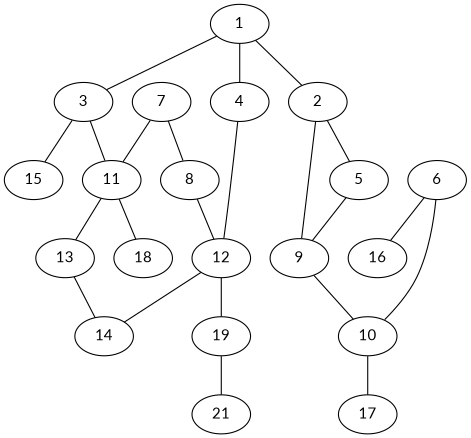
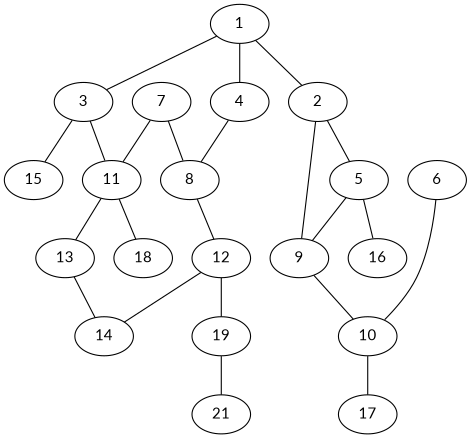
(231, 180) -> (215, 141)
(407, 219) -> (368, 219)
